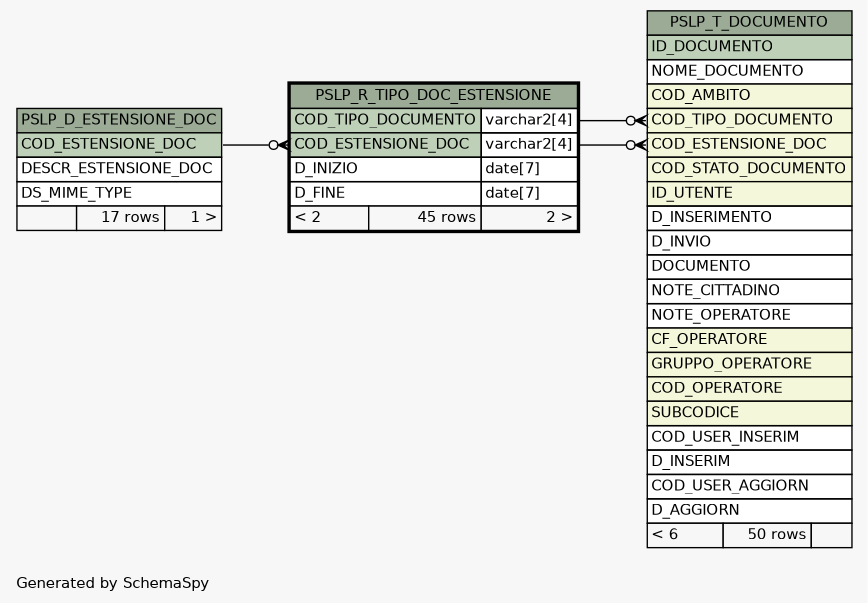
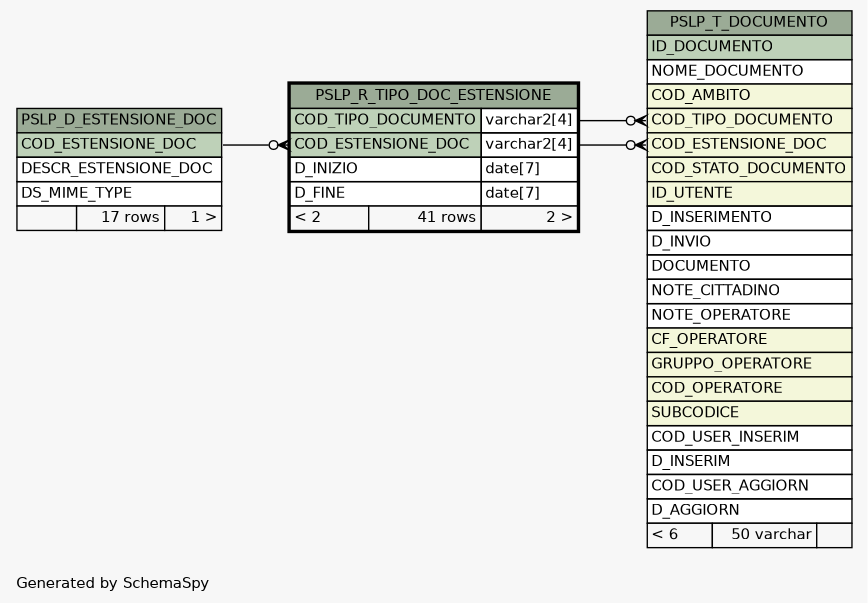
(447, 218) -> (447, 218)
(777, 535) -> (772, 535)
